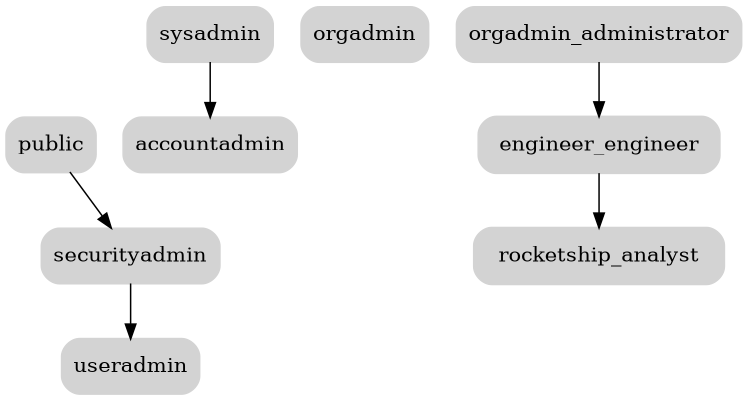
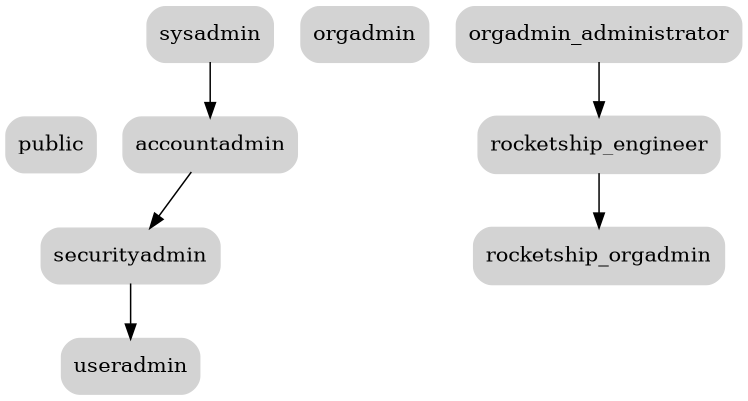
(599, 145) -> (599, 145)
(86, 194) -> (175, 194)
(599, 256) -> (599, 256)
